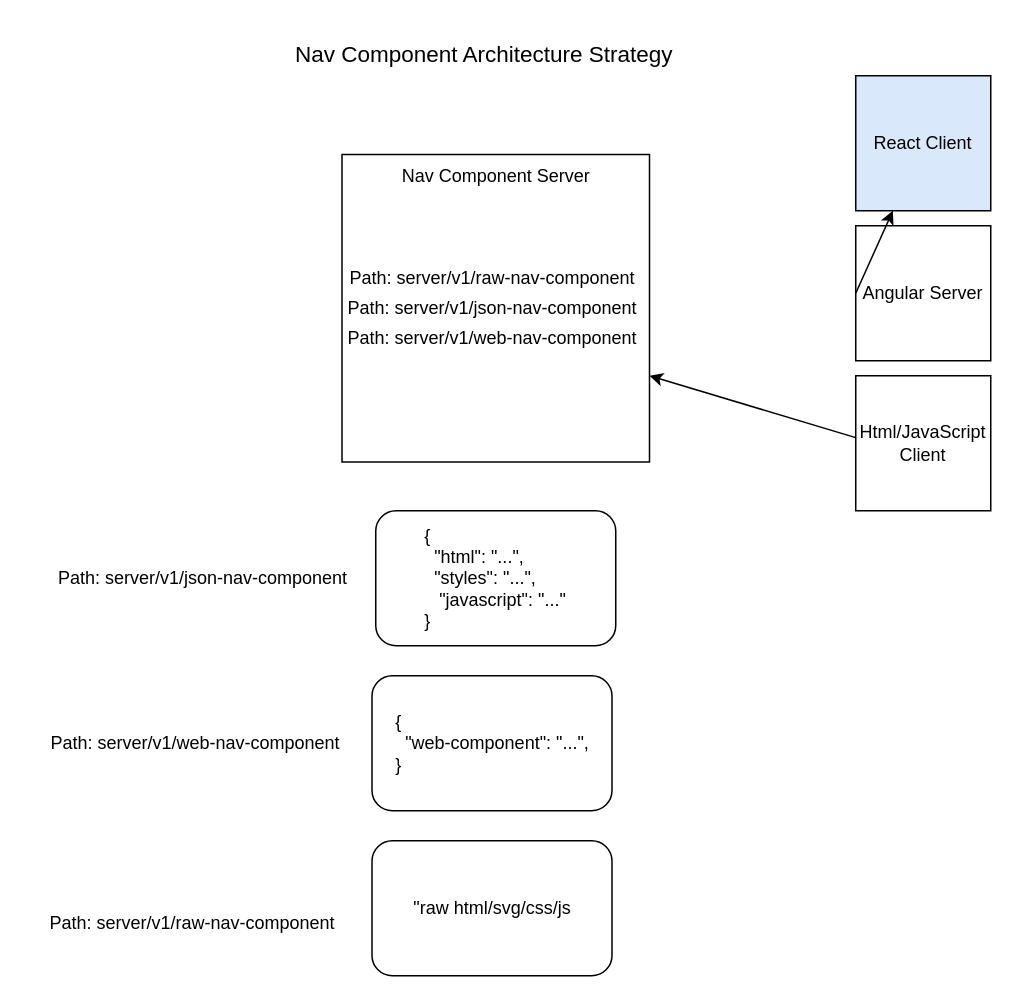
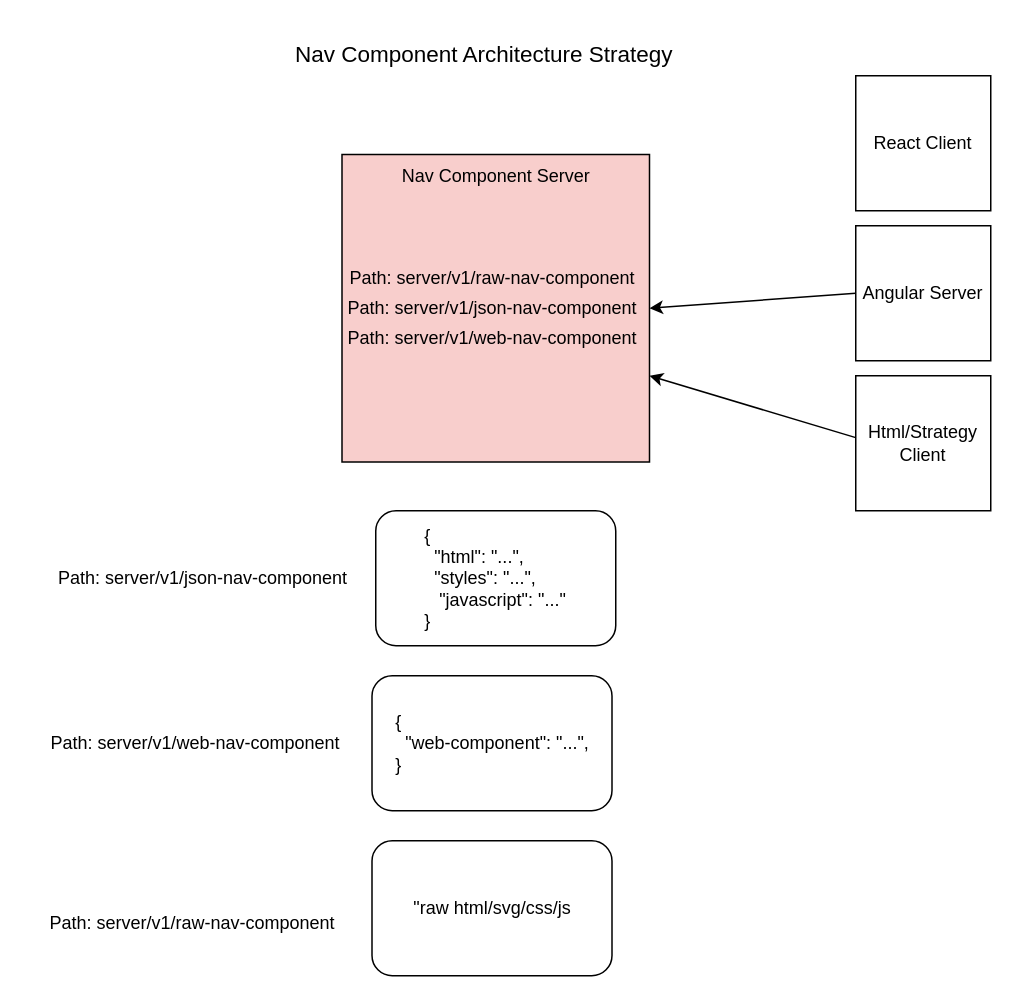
(923, 143) -> (923, 143)
(872, 256) -> (758, 300)
(496, 308) -> (496, 308)
(923, 443) -> (923, 443)
